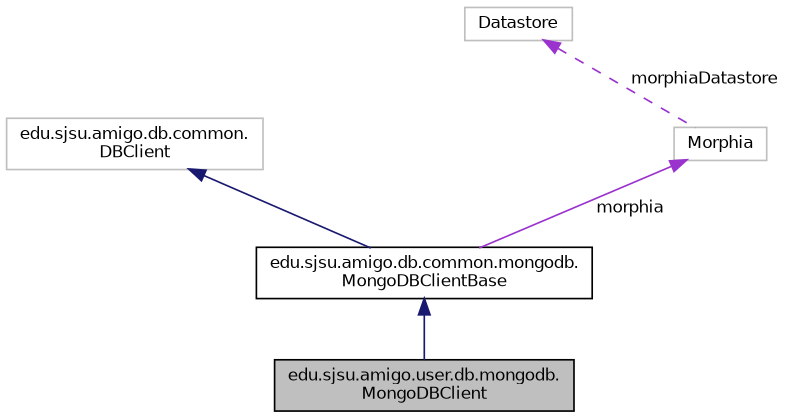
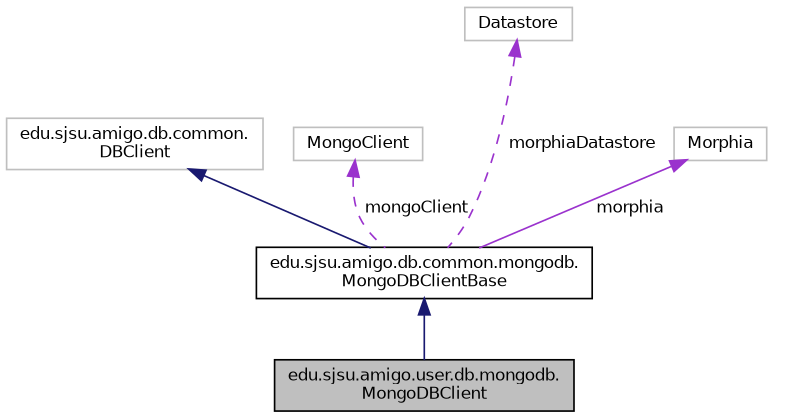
(627, 88) -> (493, 157)
none -> (358, 144)
